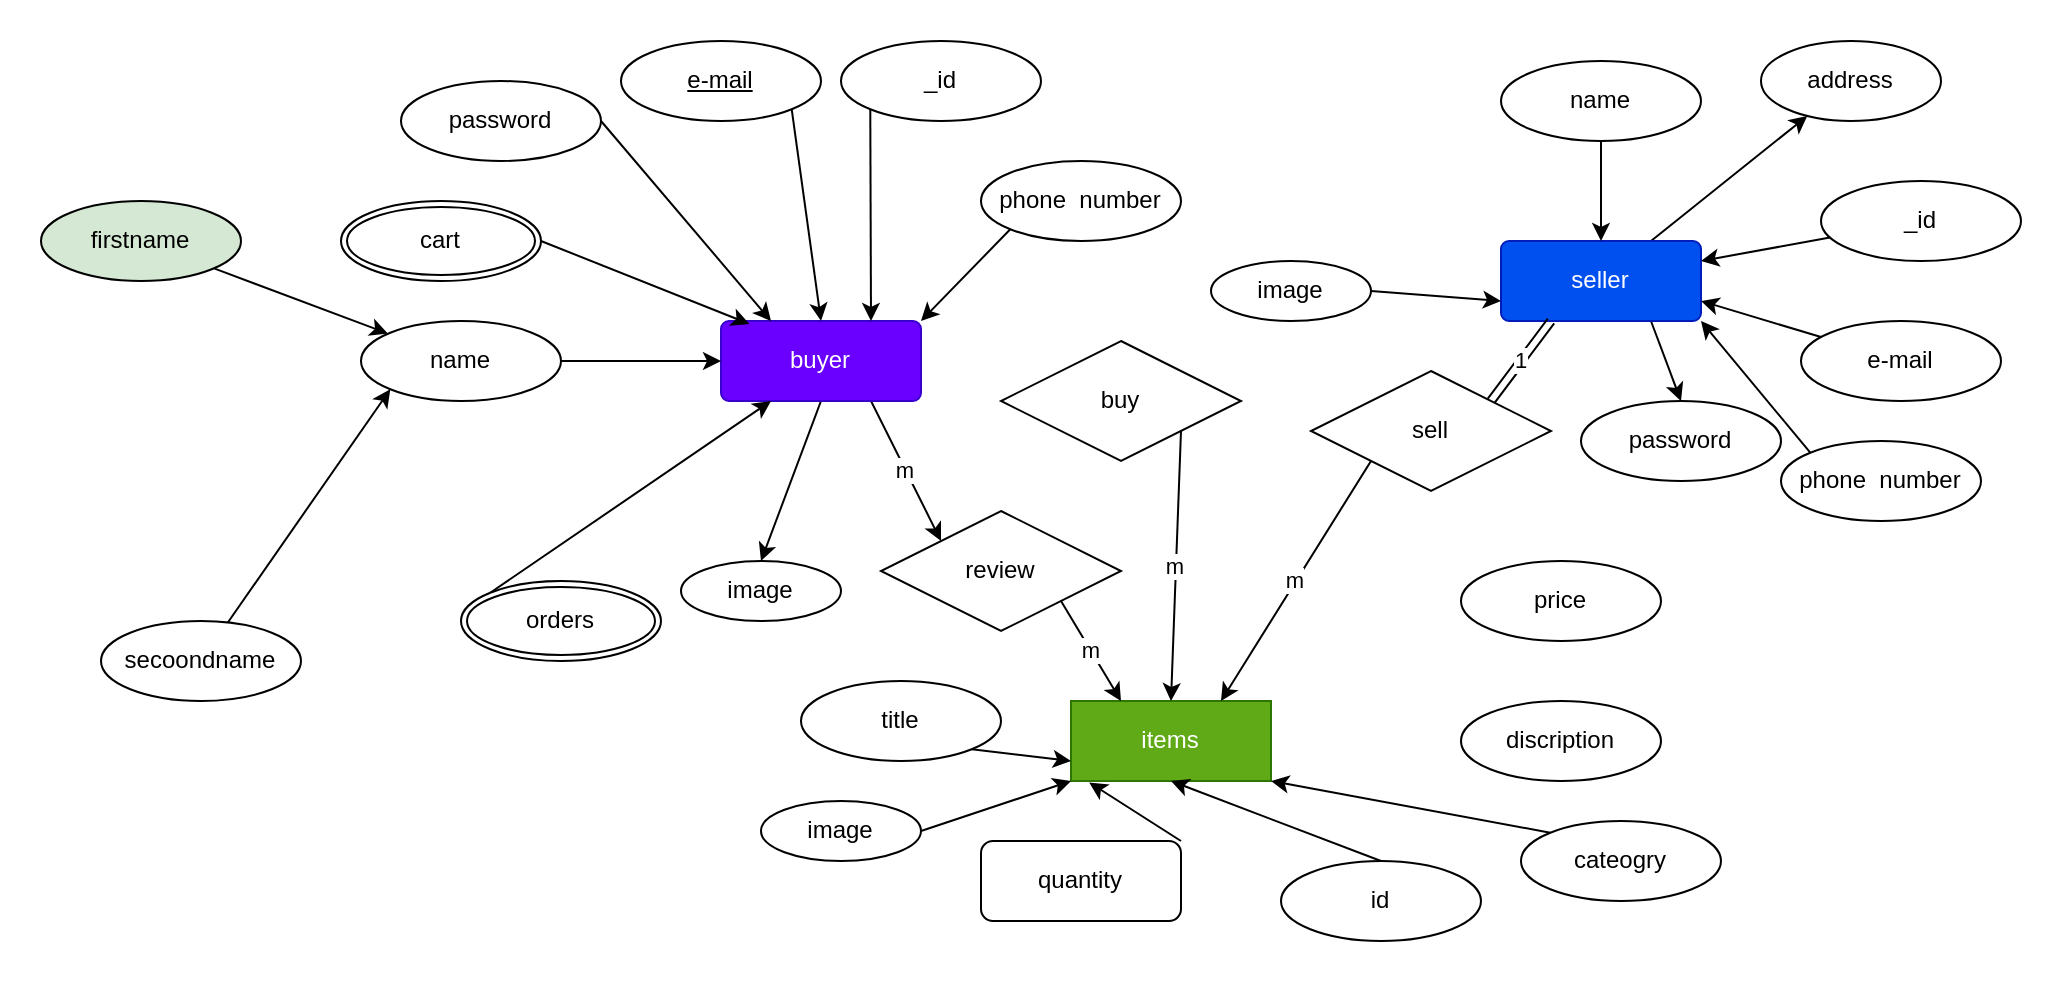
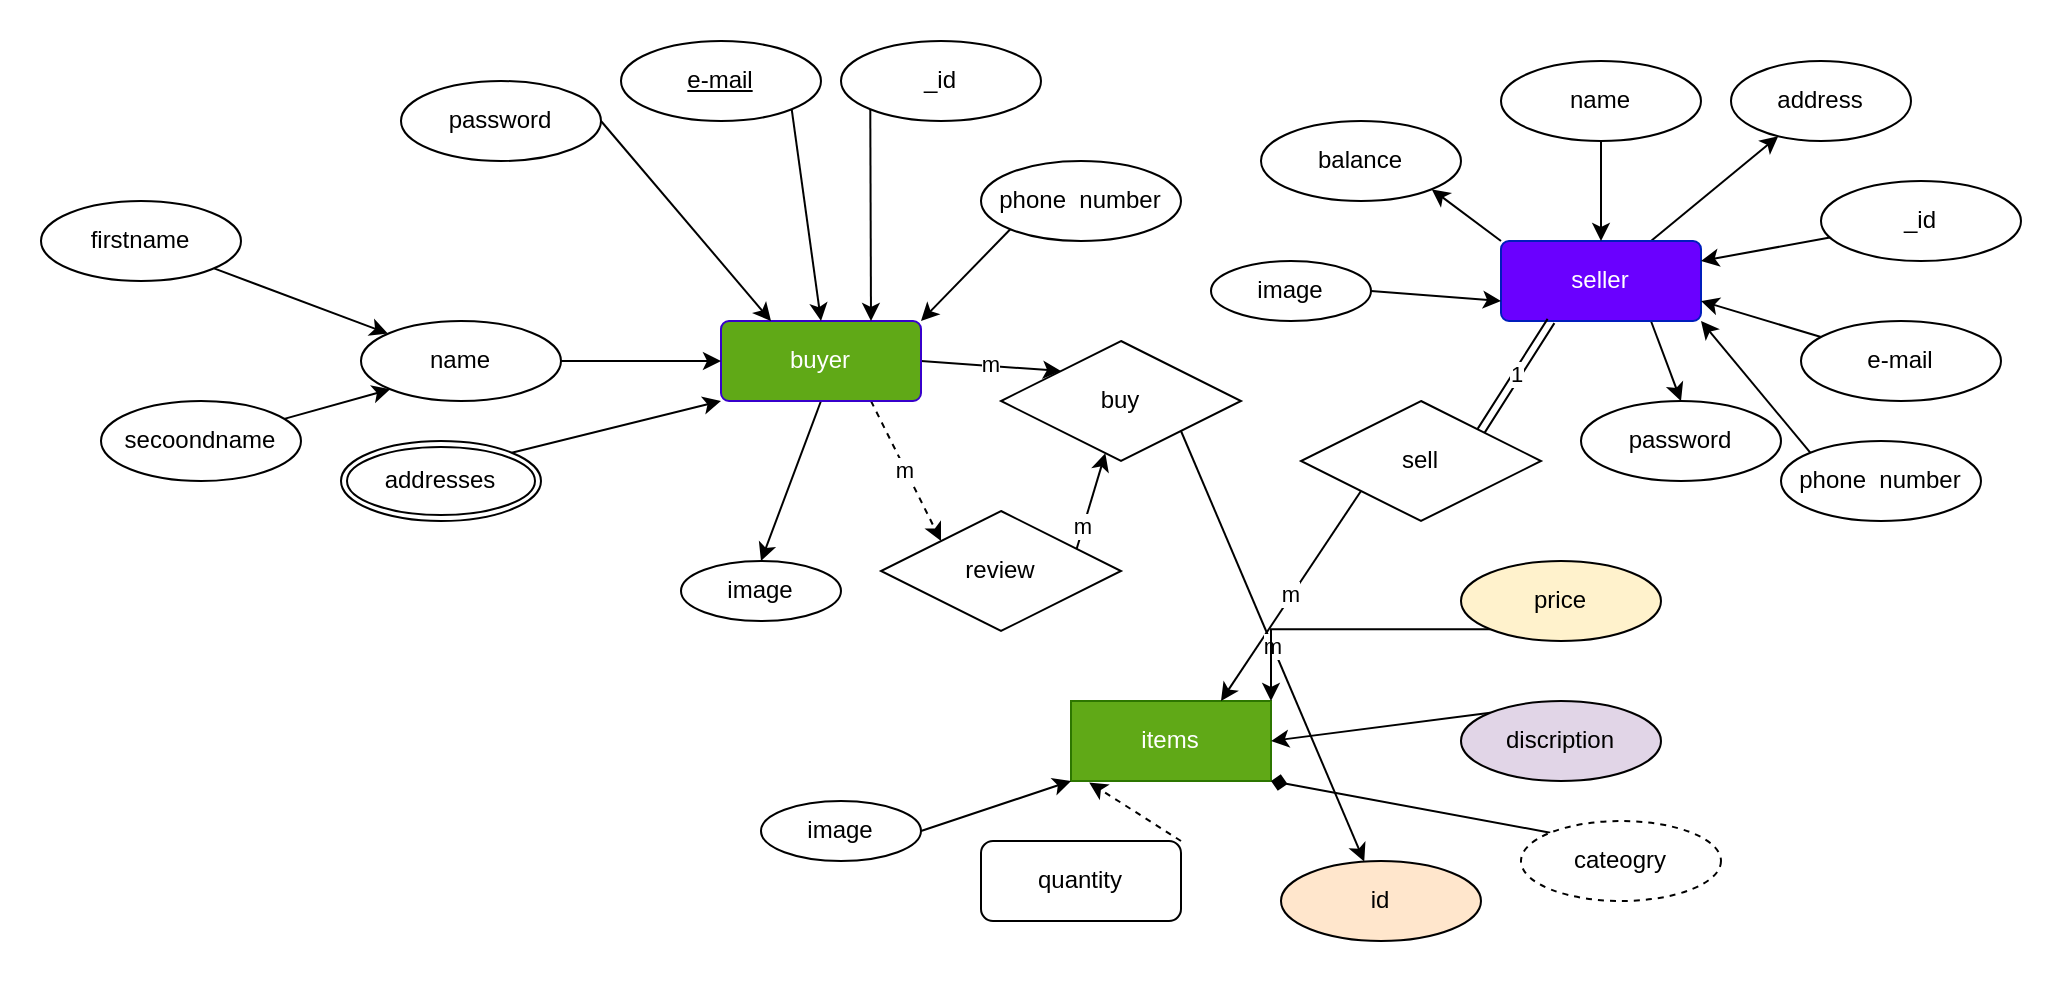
(1851, 81) -> (1821, 101)
none -> (1361, 161)
none -> (1472, 219)
(141, 241) -> (141, 241)
(441, 241) -> none
(639, 280) -> none
(1601, 281) -> (1601, 281)
(821, 361) -> (821, 361)
none -> (984, 366)
none -> (610, 428)
(884, 428) -> (884, 428)
(1431, 431) -> (1421, 461)
none -> (441, 481)
(625, 501) -> none
(1176, 560) -> (1222, 528)
(1561, 601) -> (1561, 601)
(561, 621) -> none
none -> (1378, 629)
(1087, 645) -> (1089, 508)
(201, 661) -> (201, 441)
(901, 721) -> none
none -> (1403, 724)
(1561, 741) -> (1561, 741)
(1015, 754) -> none
(1285, 784) -> (1286, 784)
(1139, 814) -> (1139, 814)
(1282, 823) -> none
(1621, 861) -> (1621, 861)
(1381, 901) -> (1381, 901)
